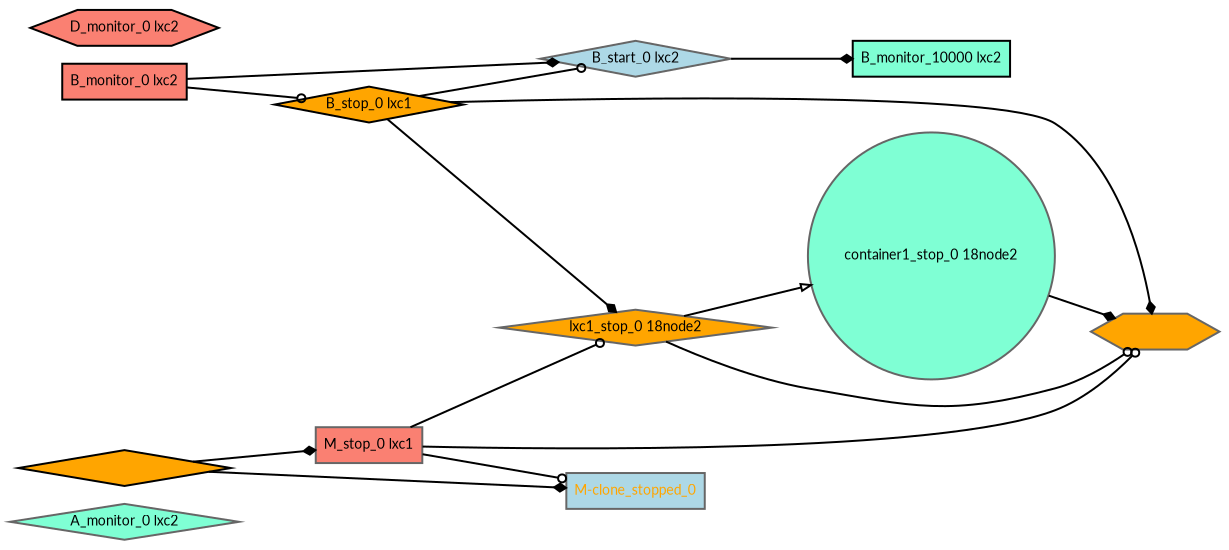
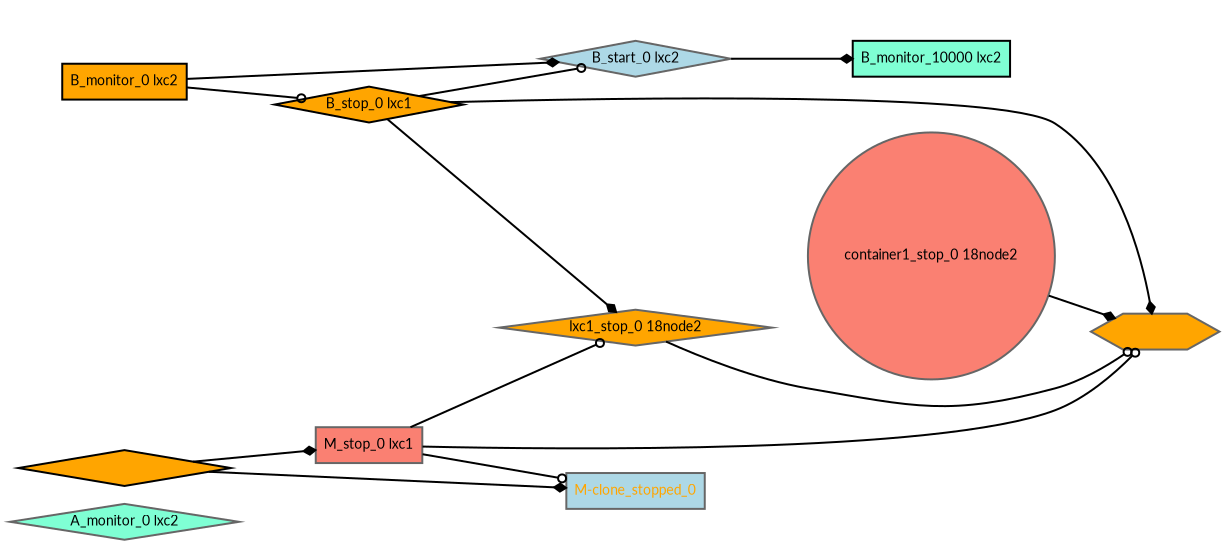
(124, 28) -> none
(124, 82) -> (124, 82)
(931, 256) -> (931, 256)
(743, 302) -> none
